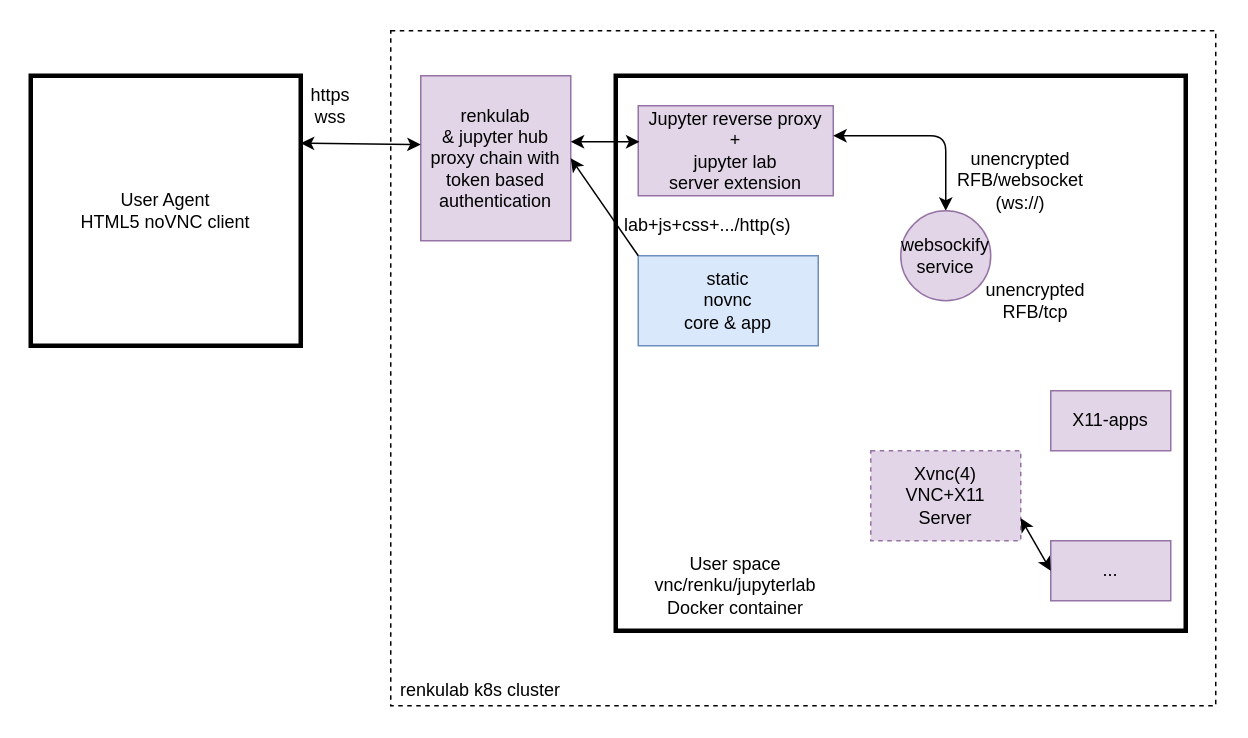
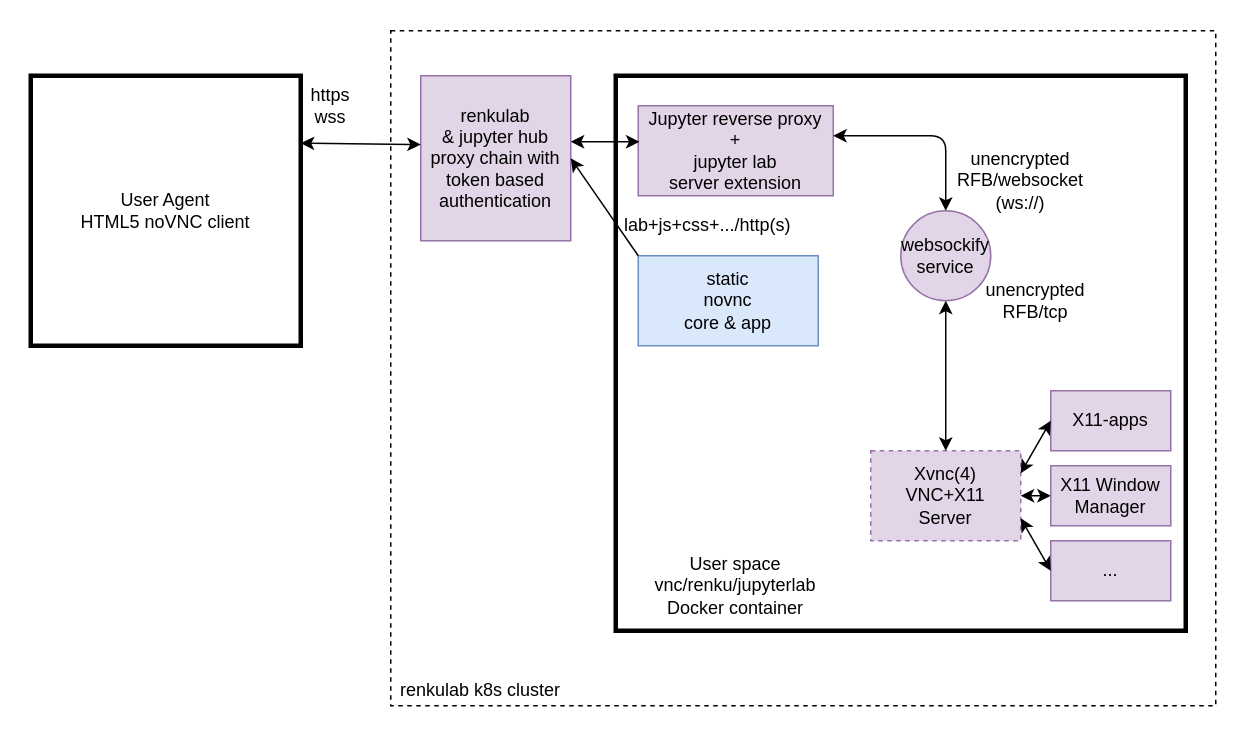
none -> (946, 376)
none -> (1035, 447)
none -> (1036, 496)
none -> (1111, 496)
